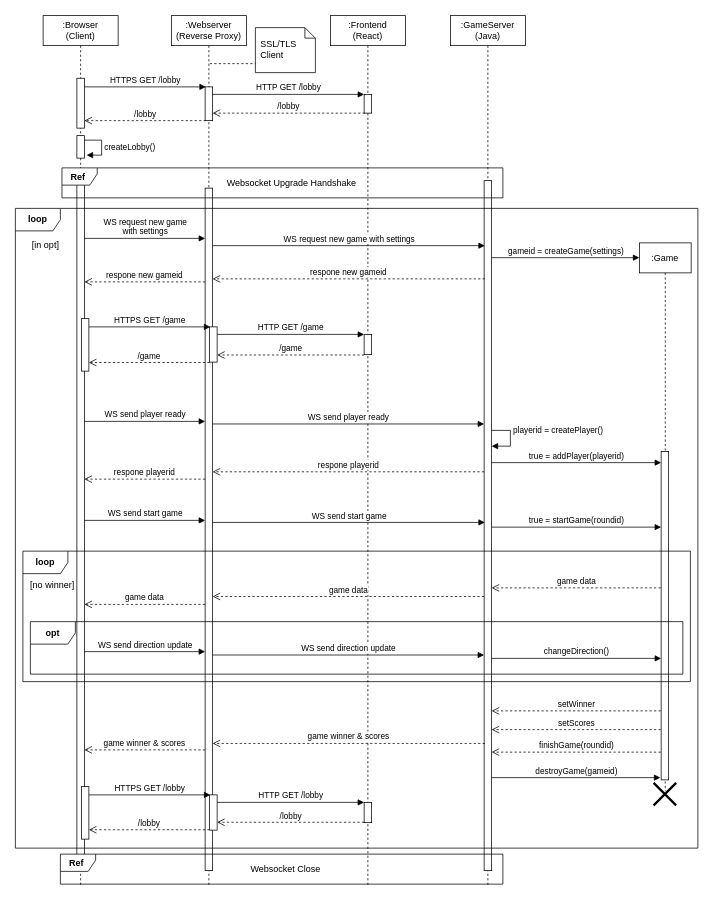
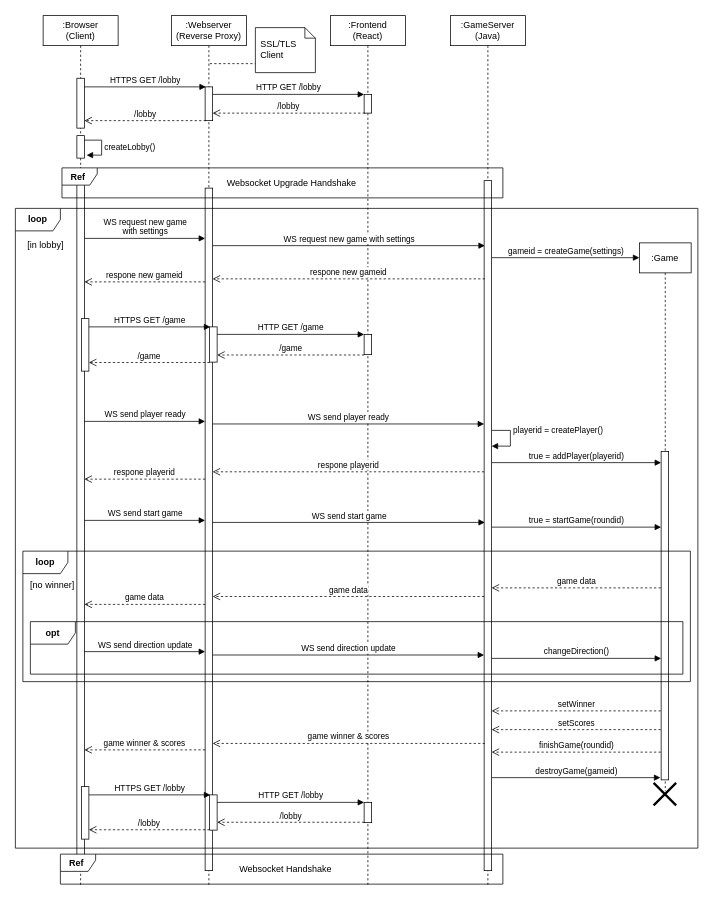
(46, 245) -> (46, 245)
(286, 869) -> (286, 869)
